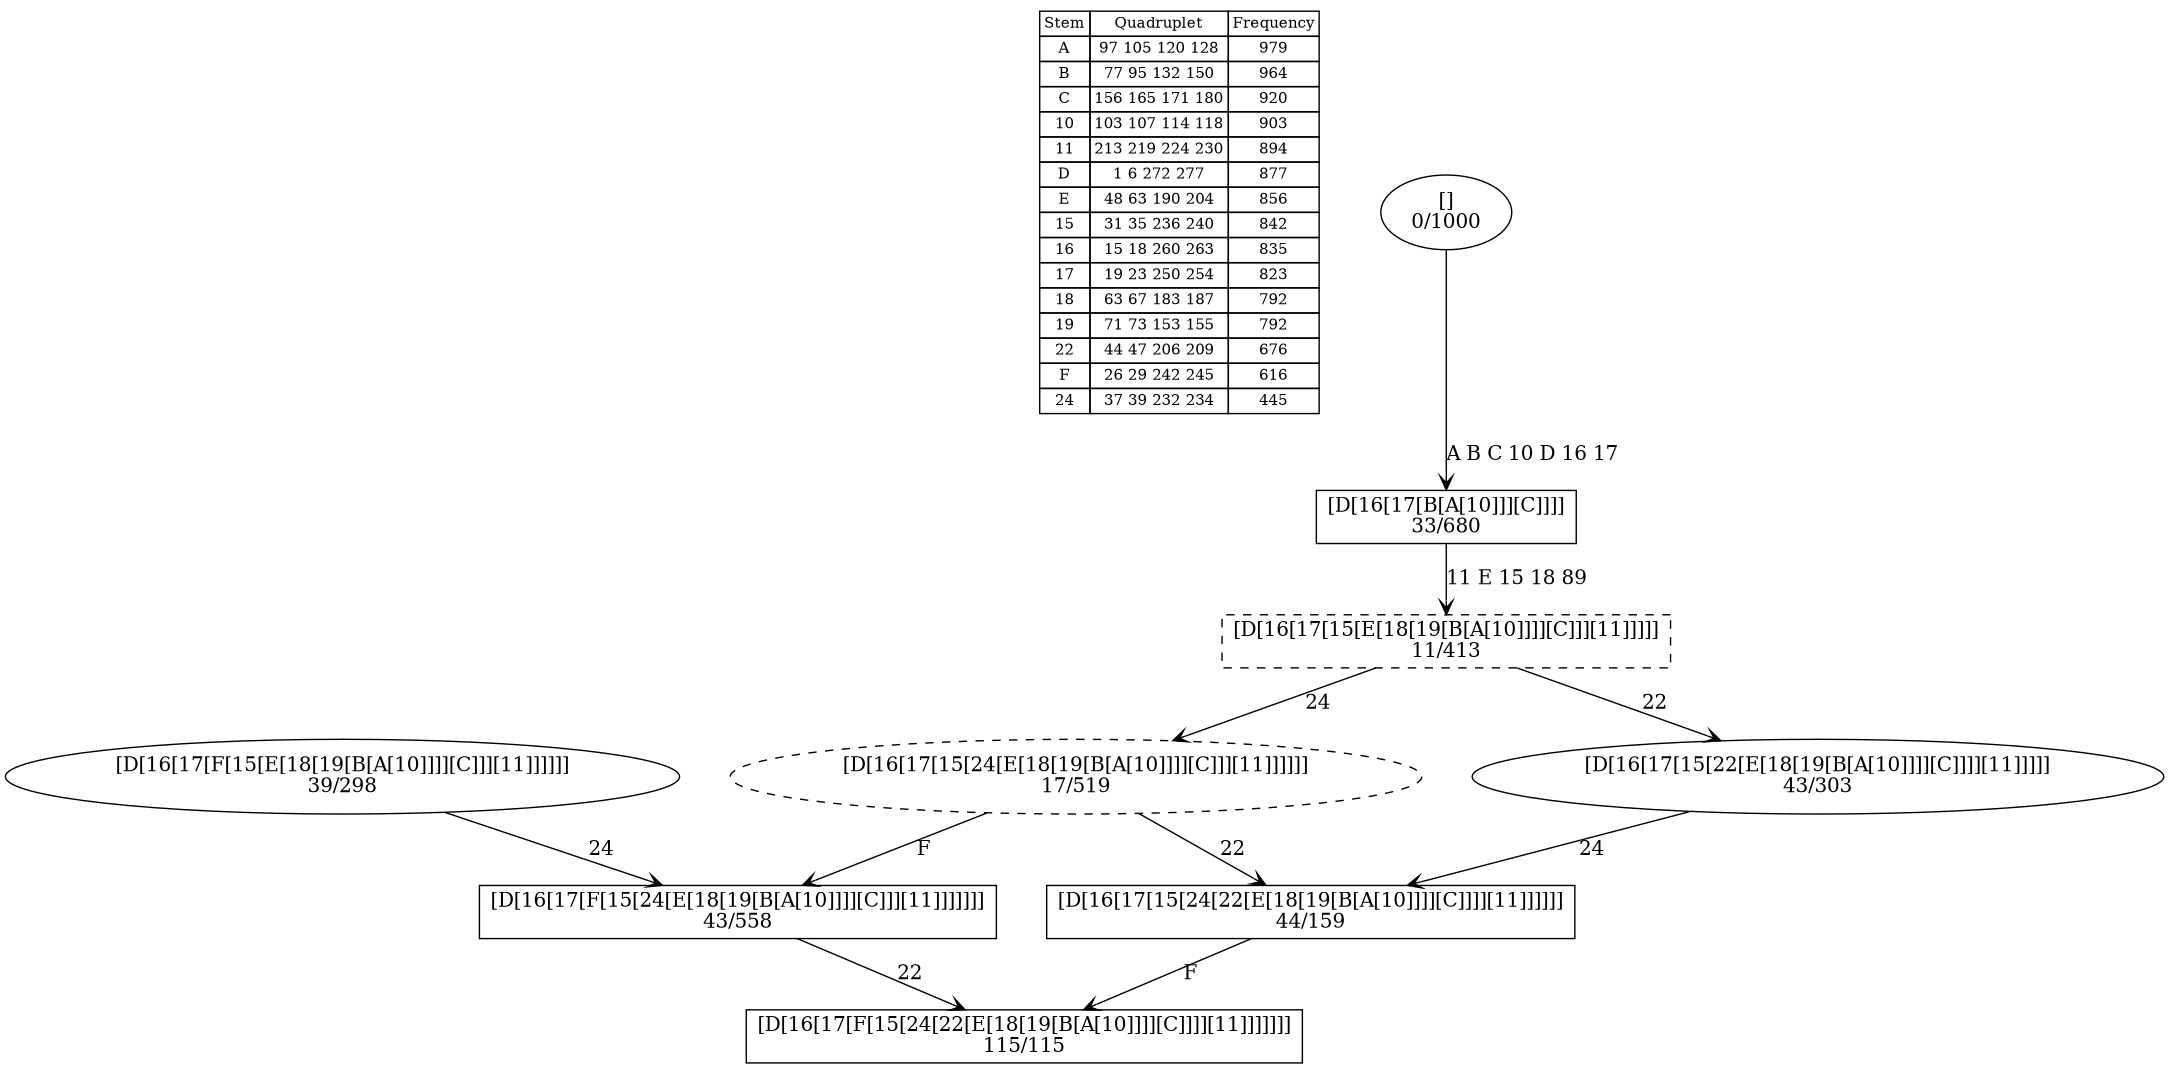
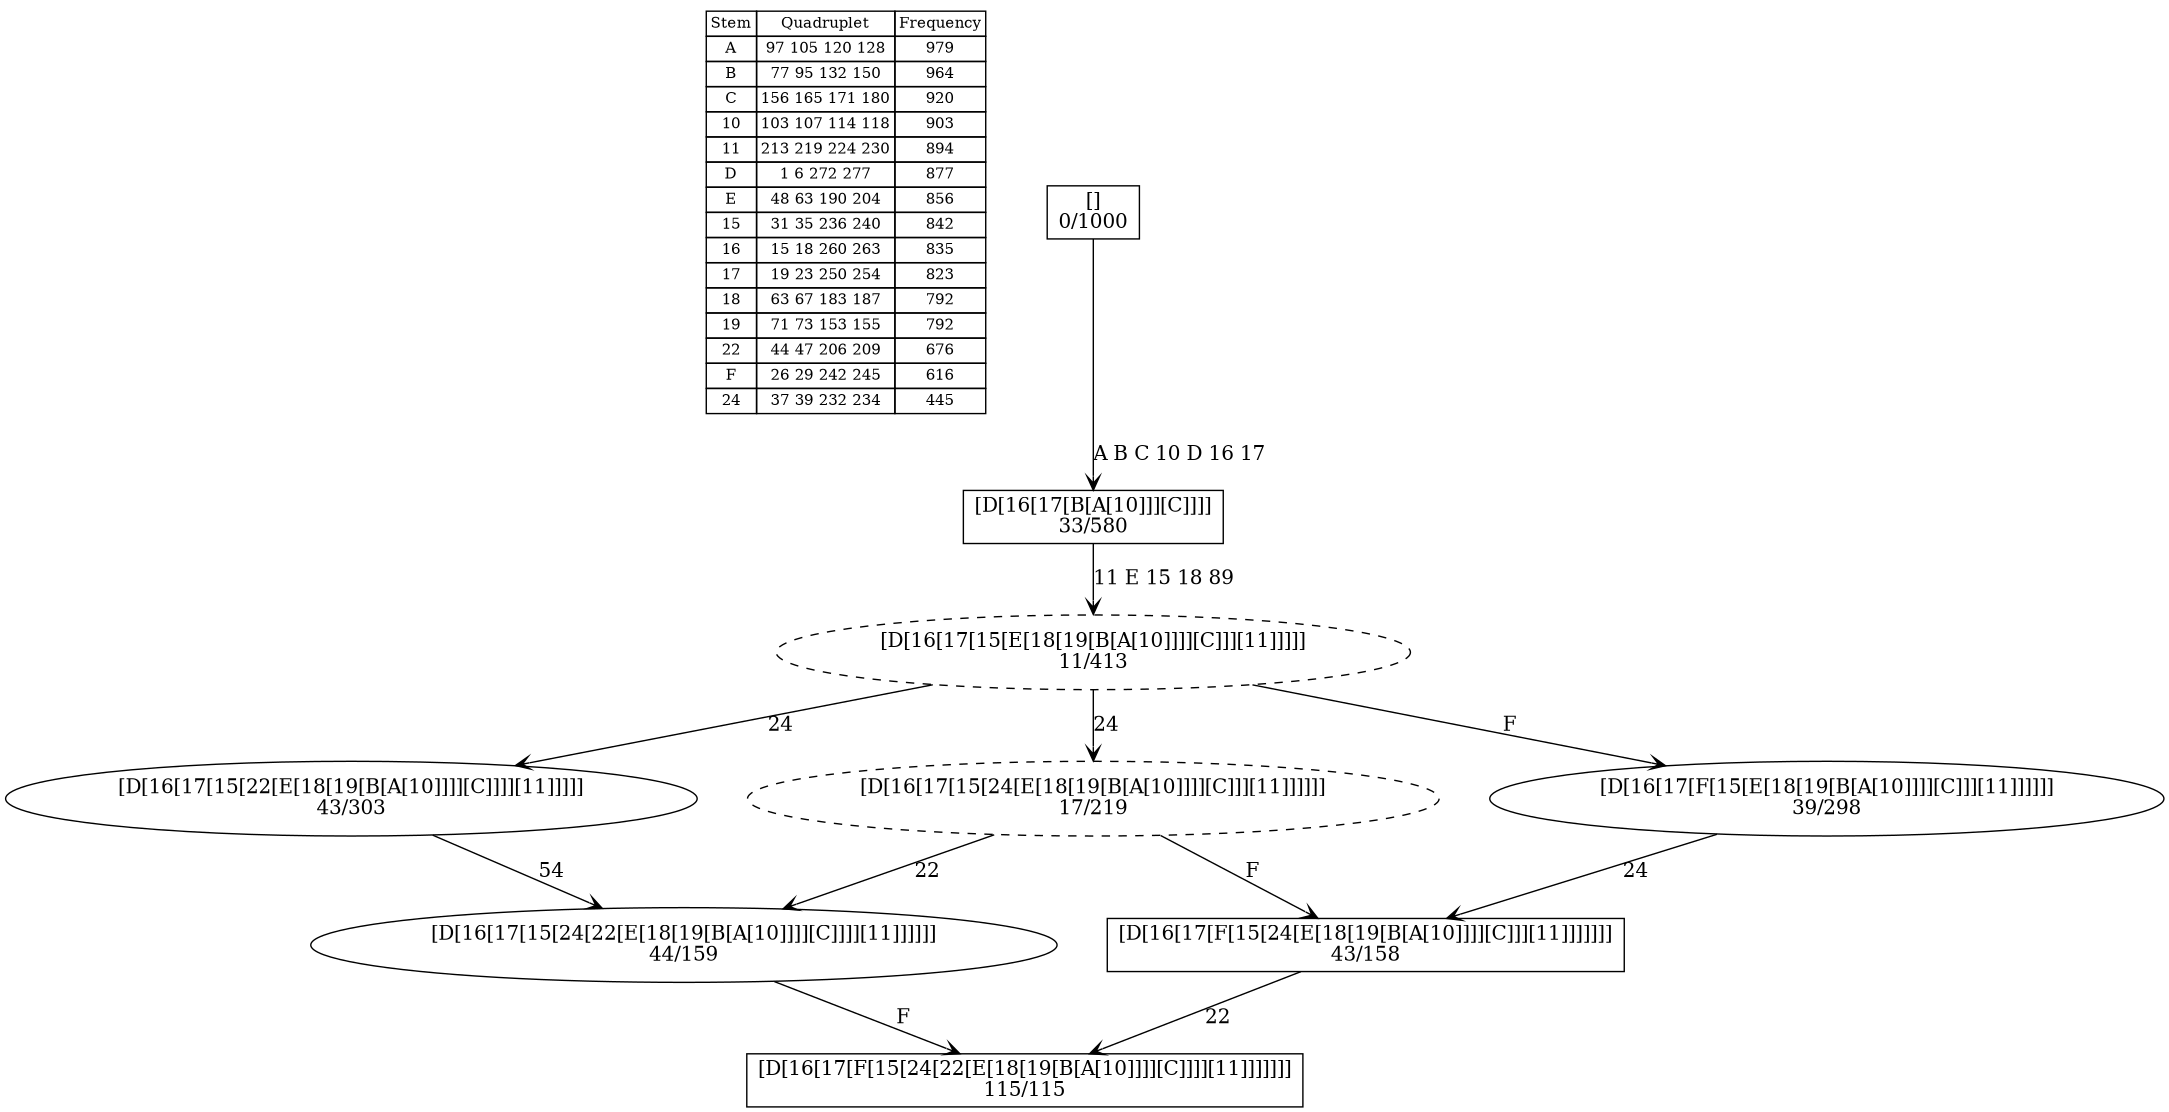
(1446, 212) -> (1093, 212)
(1446, 517) -> (1093, 517)
(1446, 641) -> (1093, 652)
(1658, 704) -> (784, 725)
none -> (1452, 724)
(1076, 777) -> (1093, 799)
(1595, 850) -> (555, 872)
(738, 912) -> (1366, 945)
(1311, 912) -> (684, 945)
